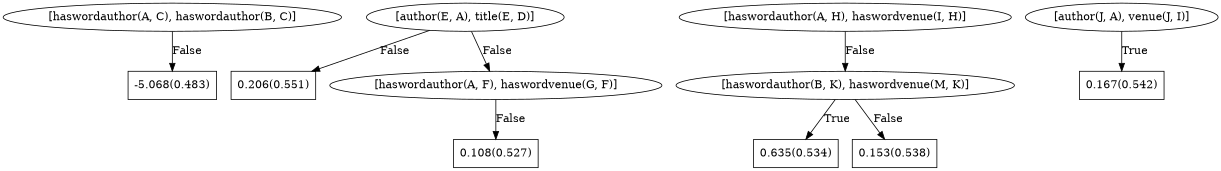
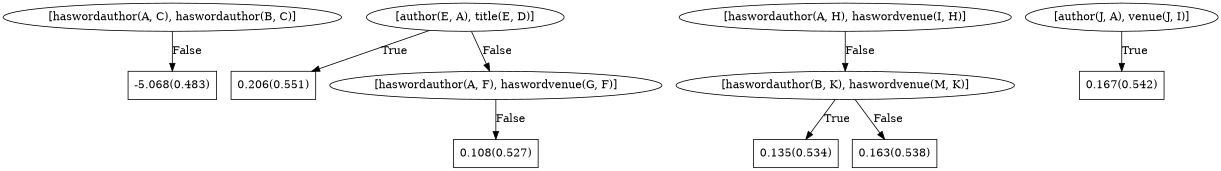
(395, 51) -> (395, 51)
(796, 154) -> (796, 154)
(895, 154) -> (895, 154)
